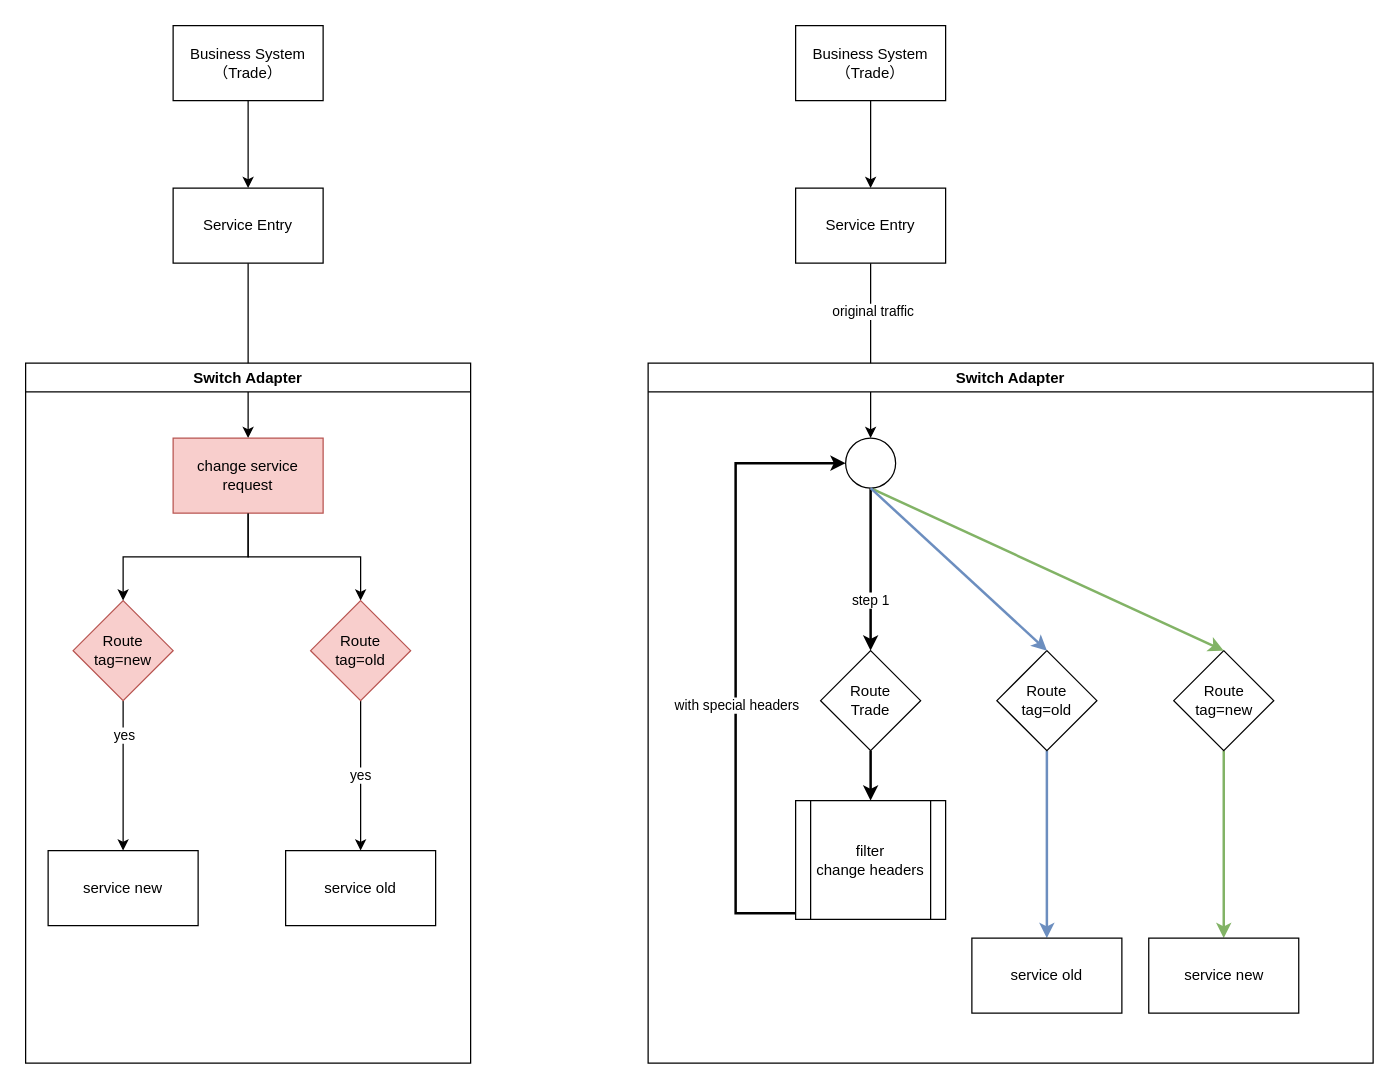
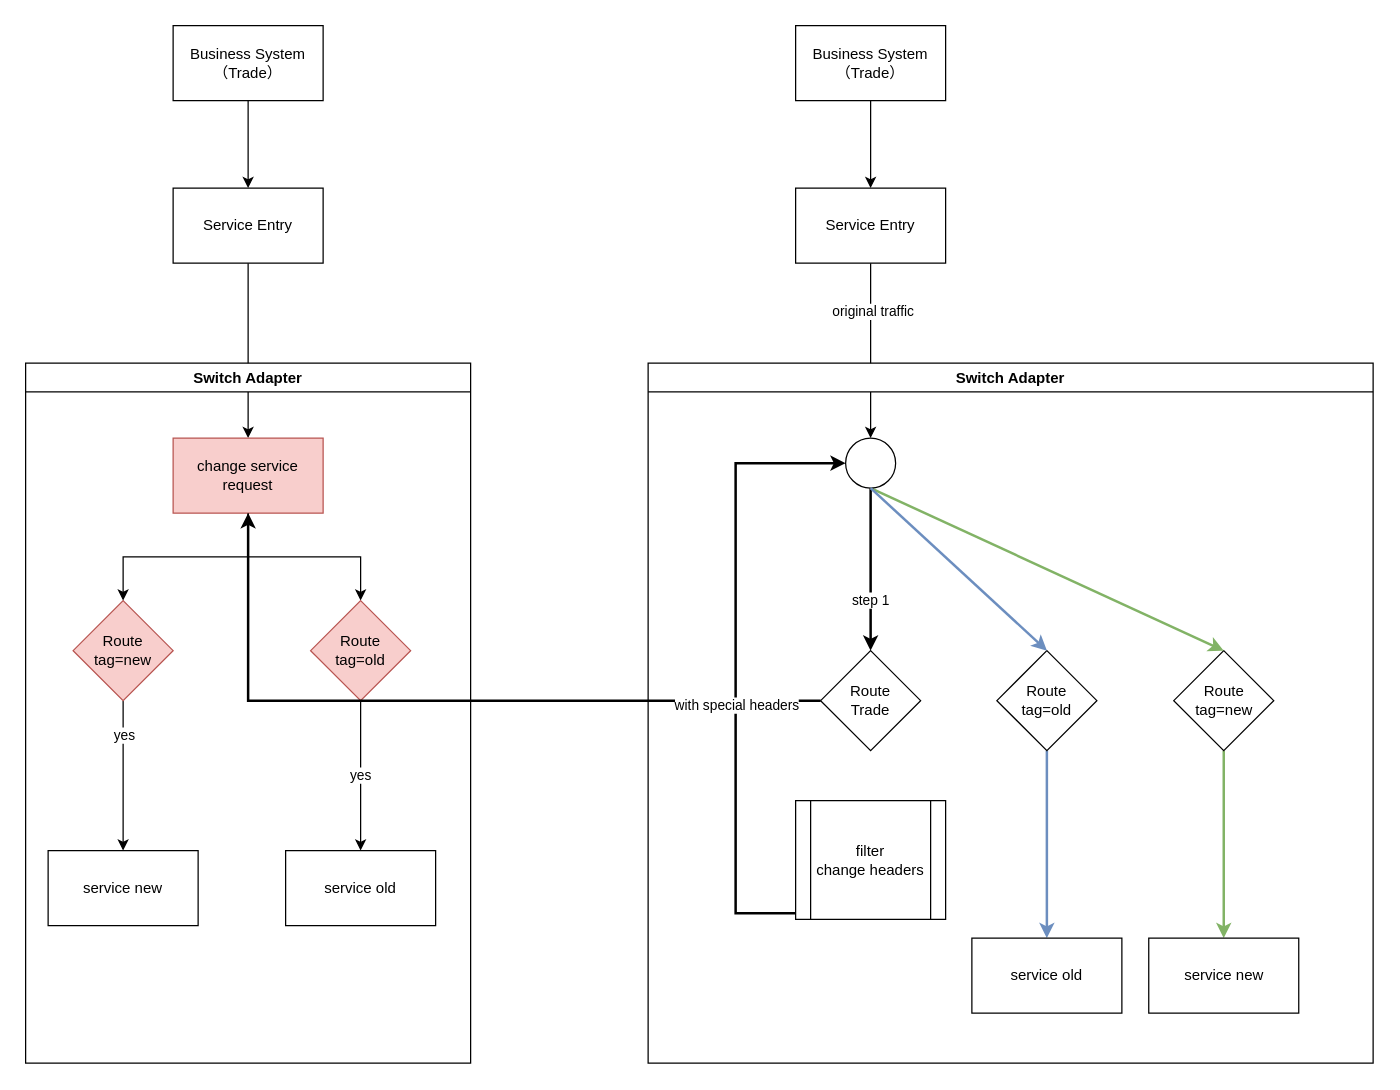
(871, 770) -> (392, 701)
